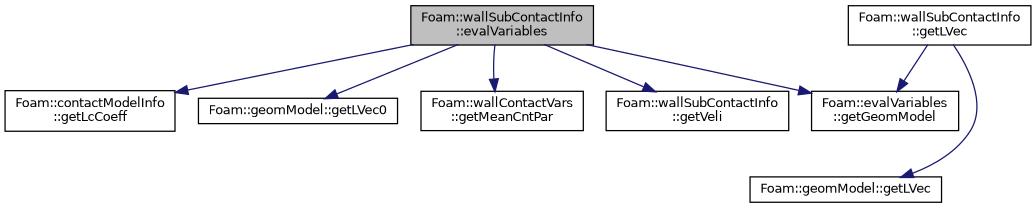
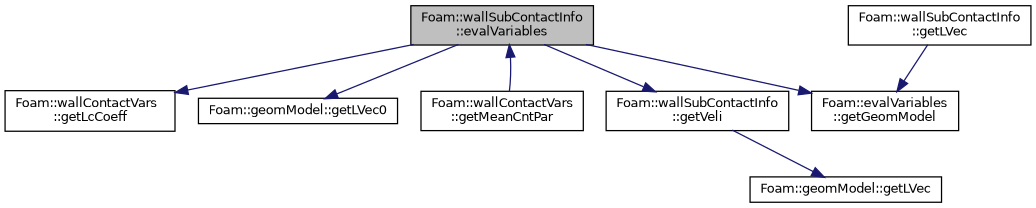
(494, 62) -> (511, 75)
(90, 111) -> (90, 111)
(974, 122) -> (773, 151)
